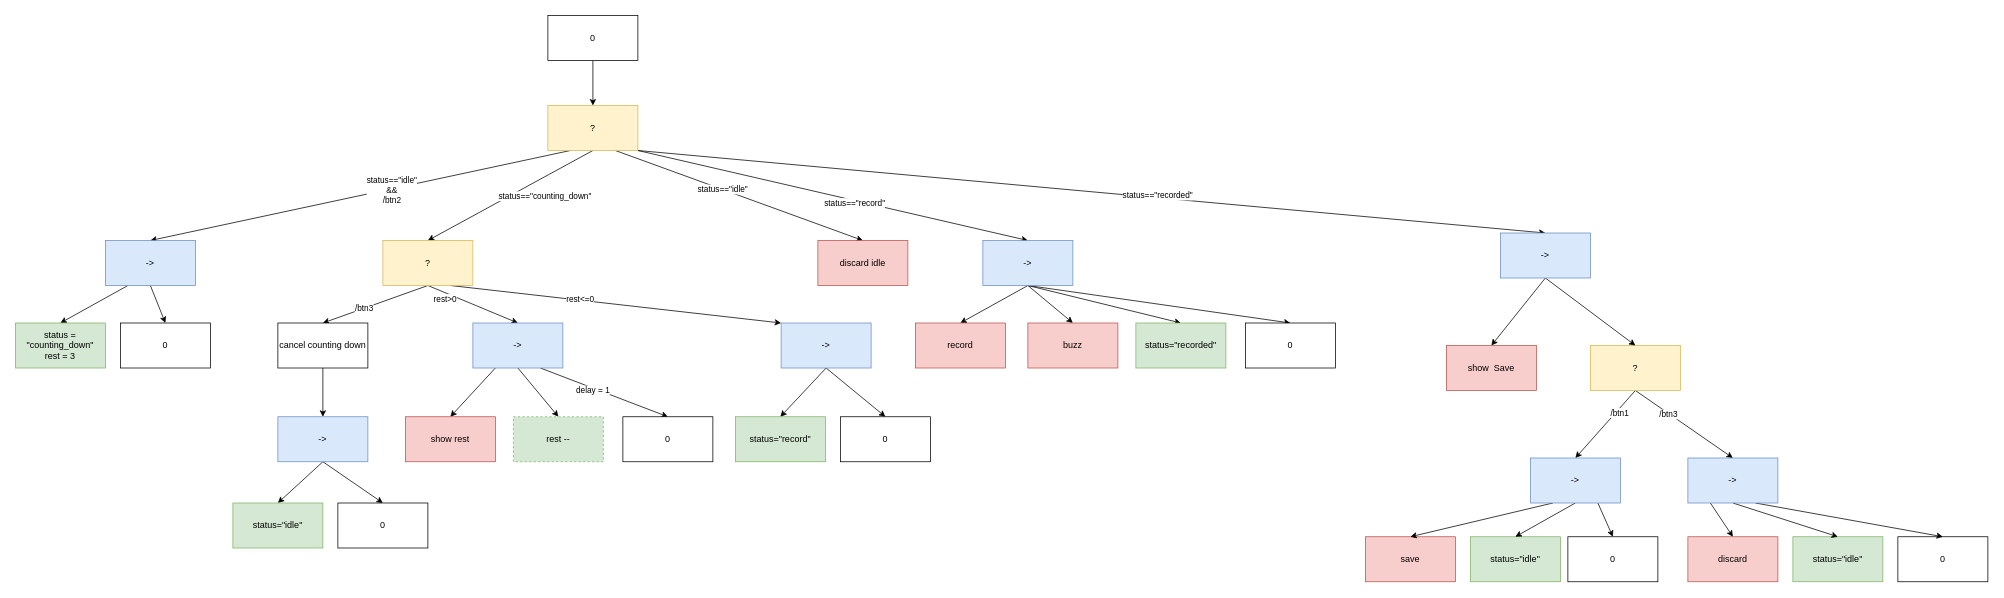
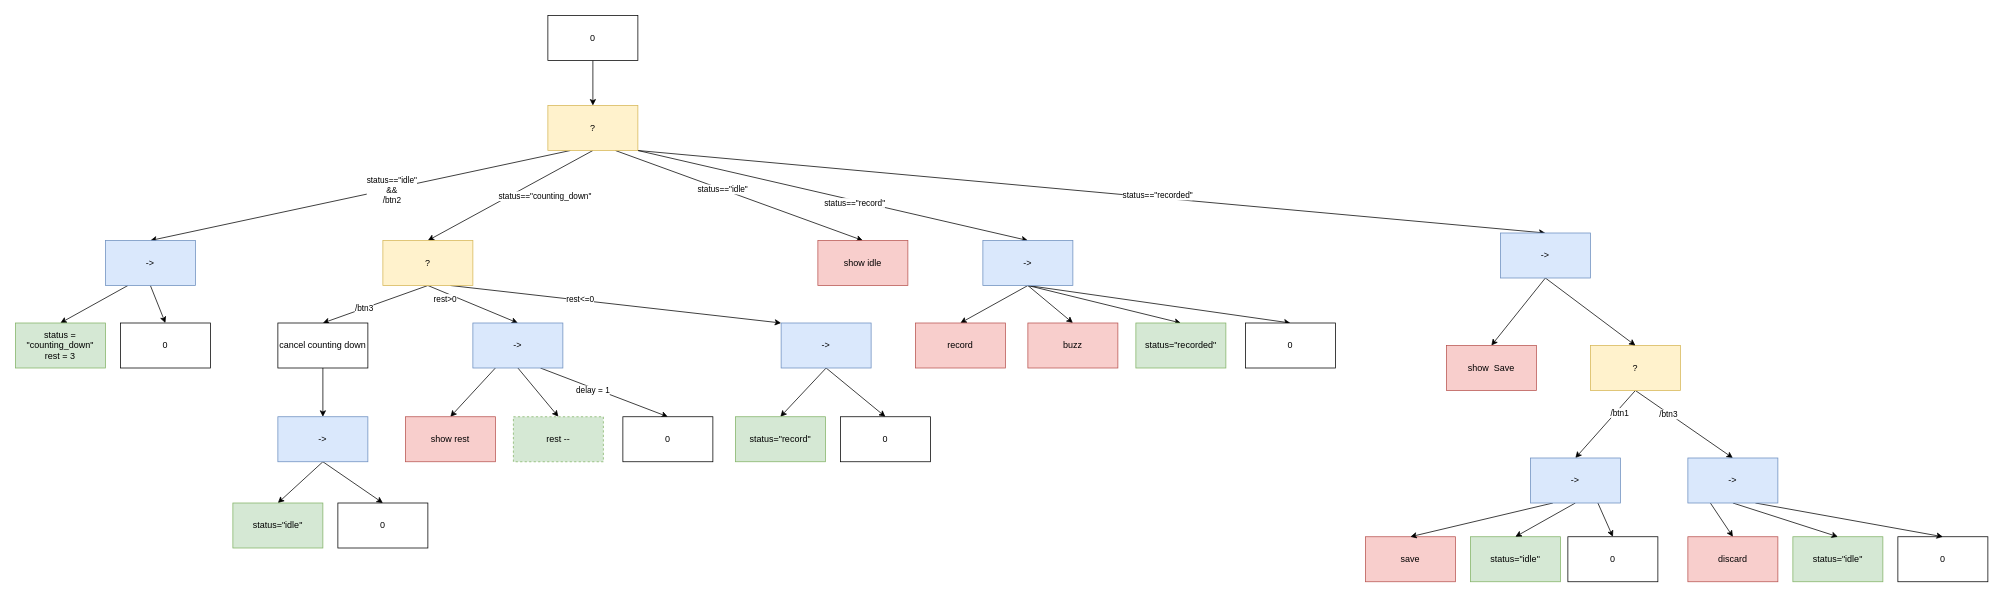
(863, 263) -> (863, 263)
